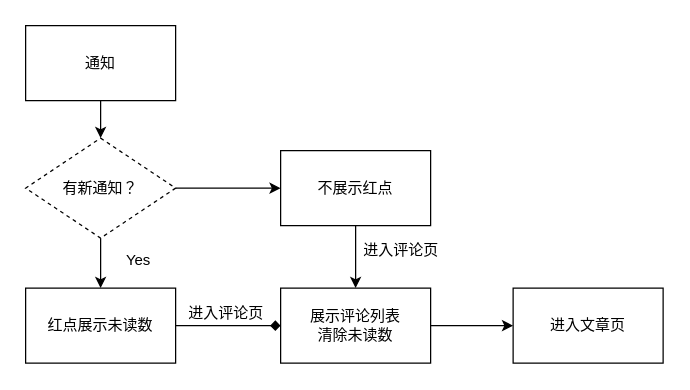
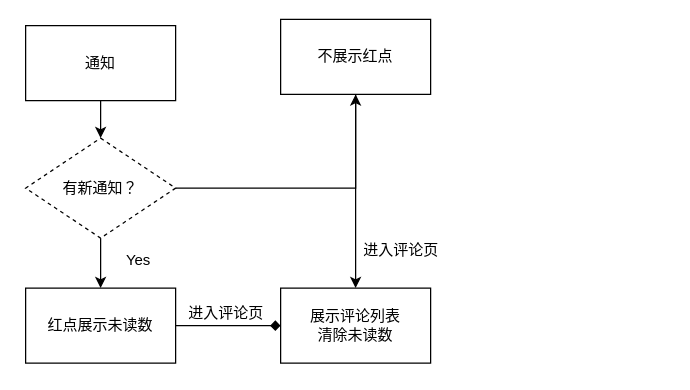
(356, 188) -> (356, 57)
(468, 326) -> none
(588, 326) -> none
